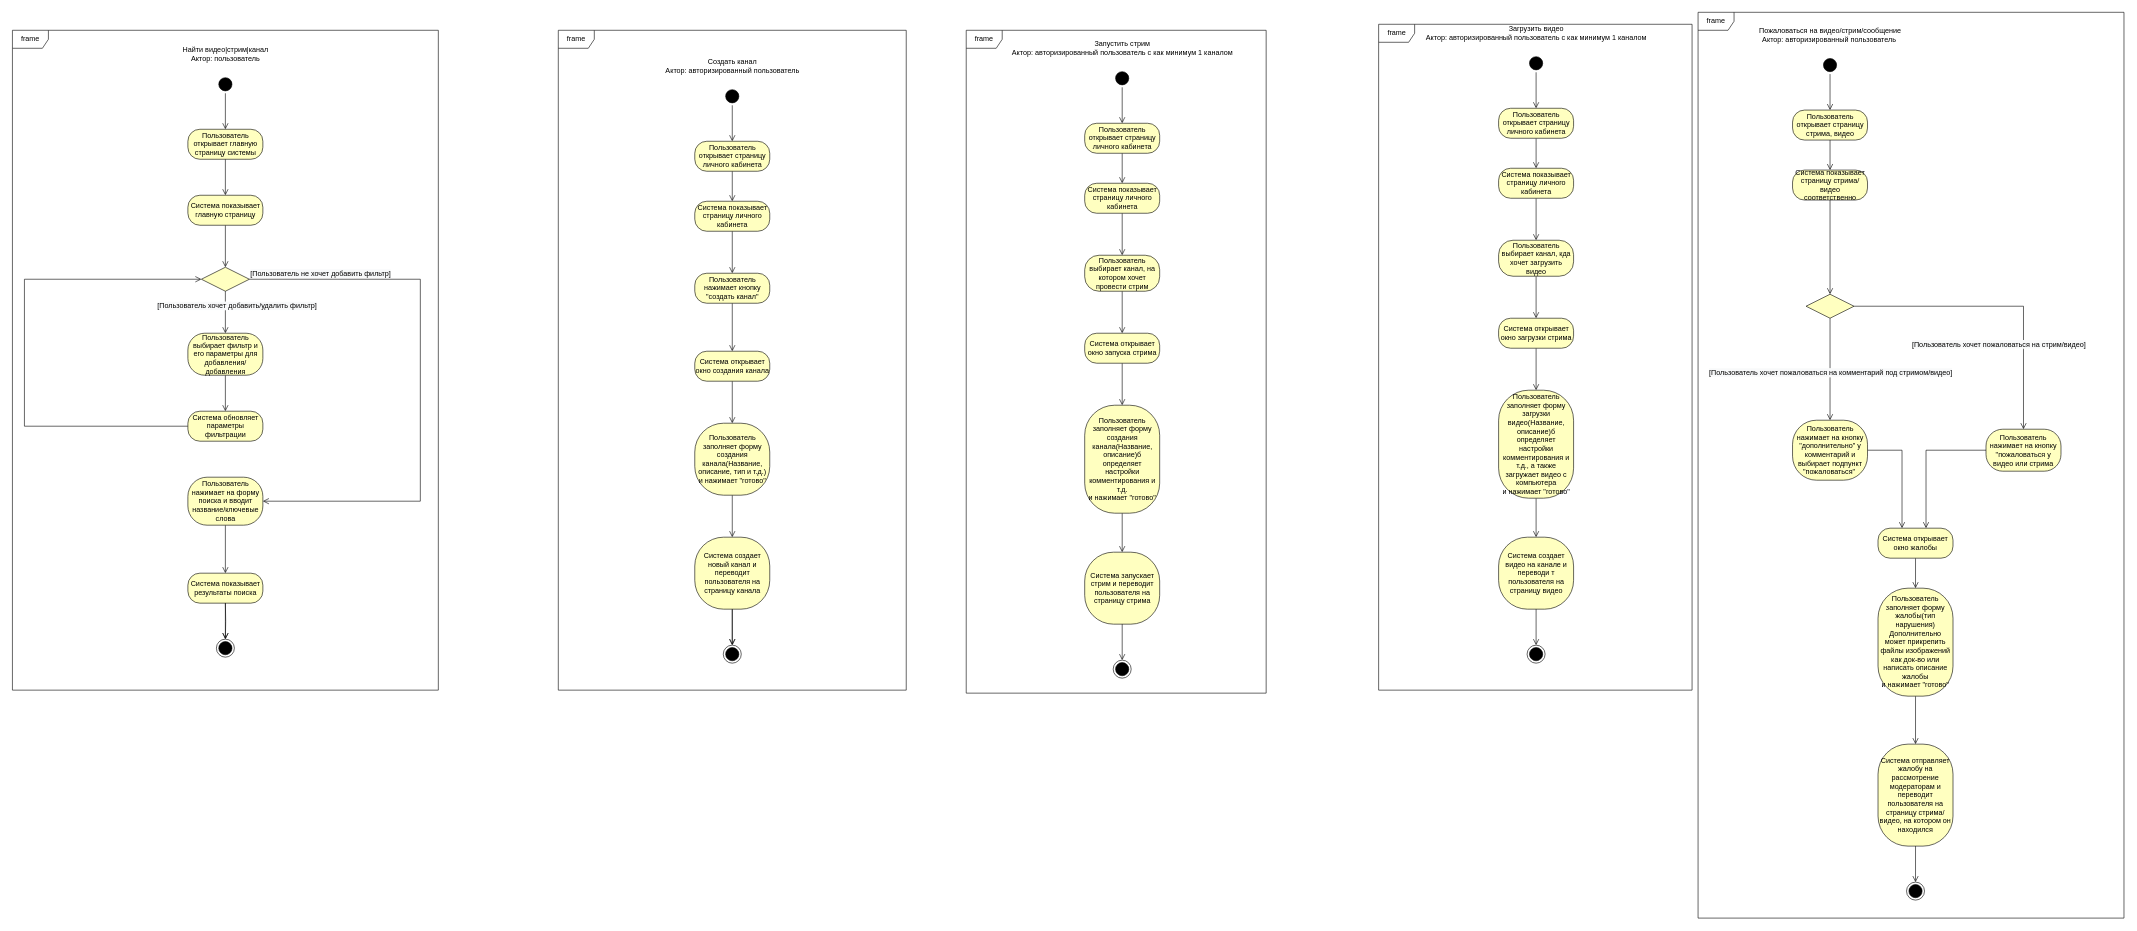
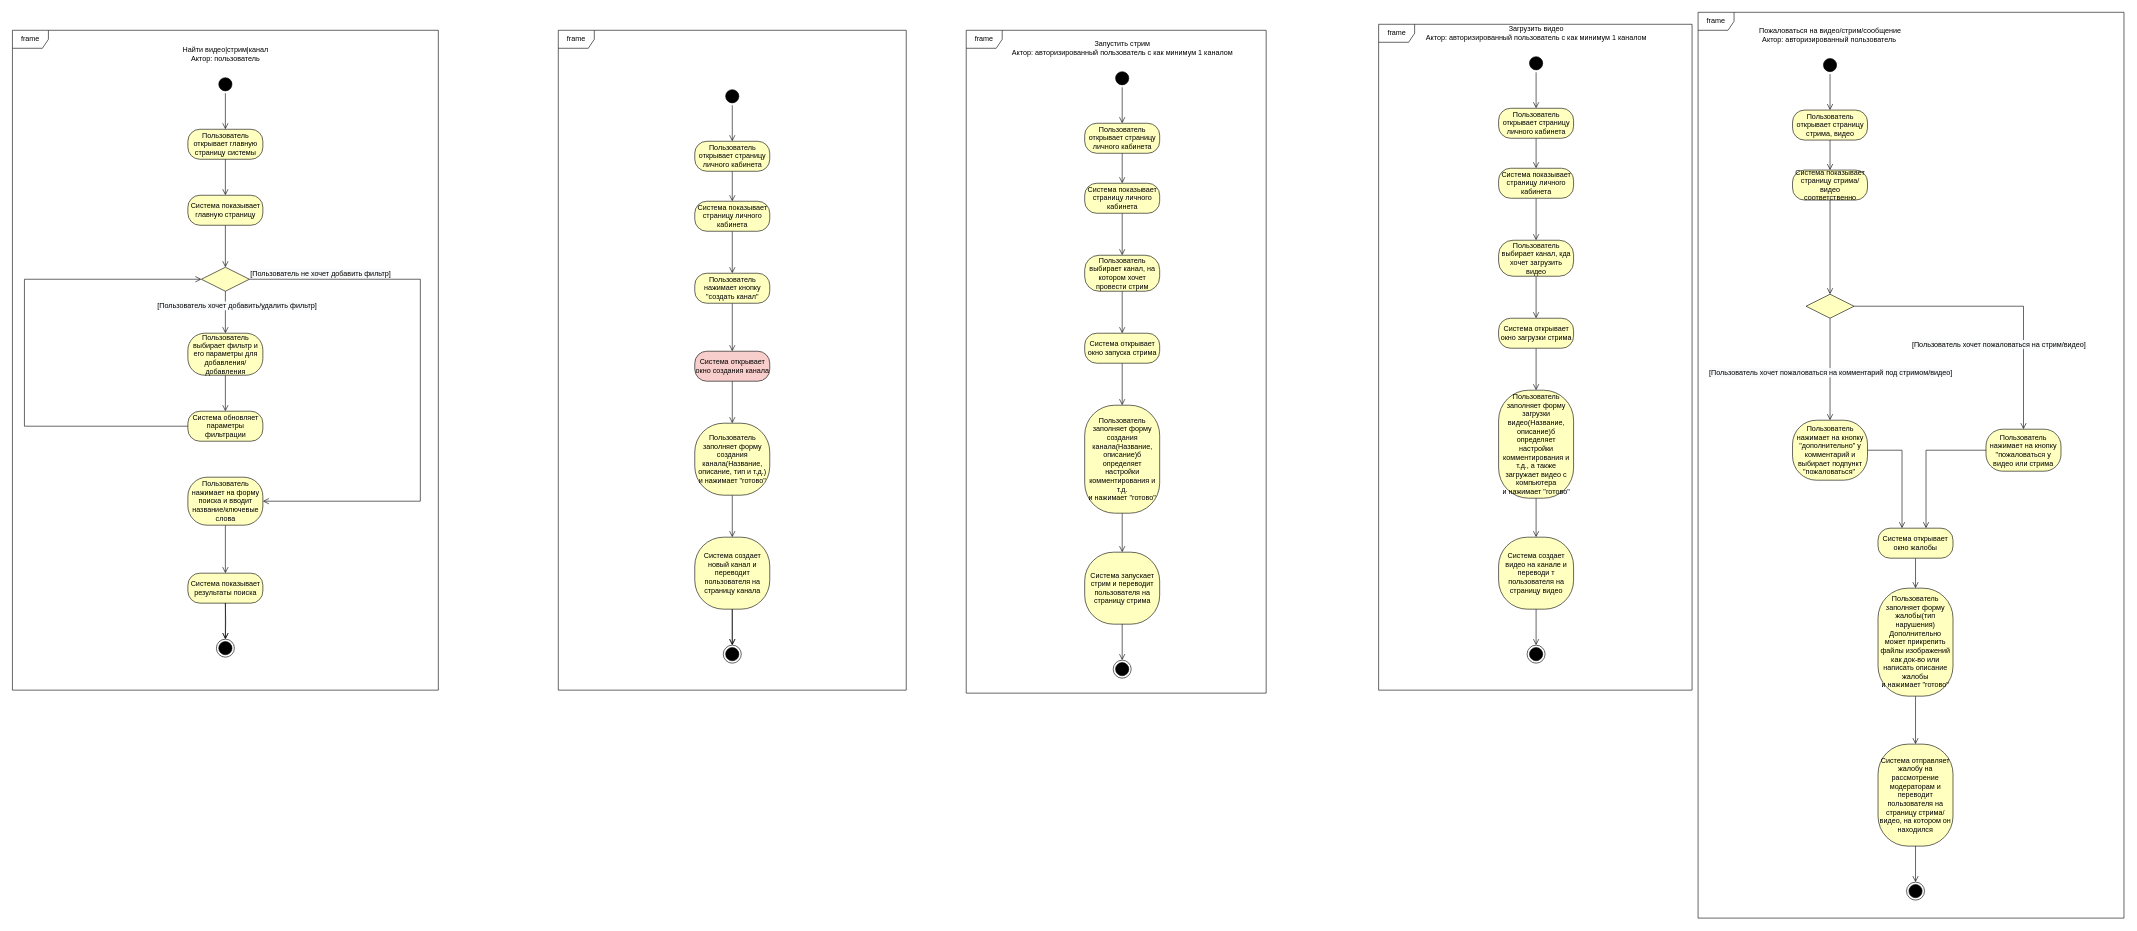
(732, 66) -> none
(732, 366) -> (732, 366)
